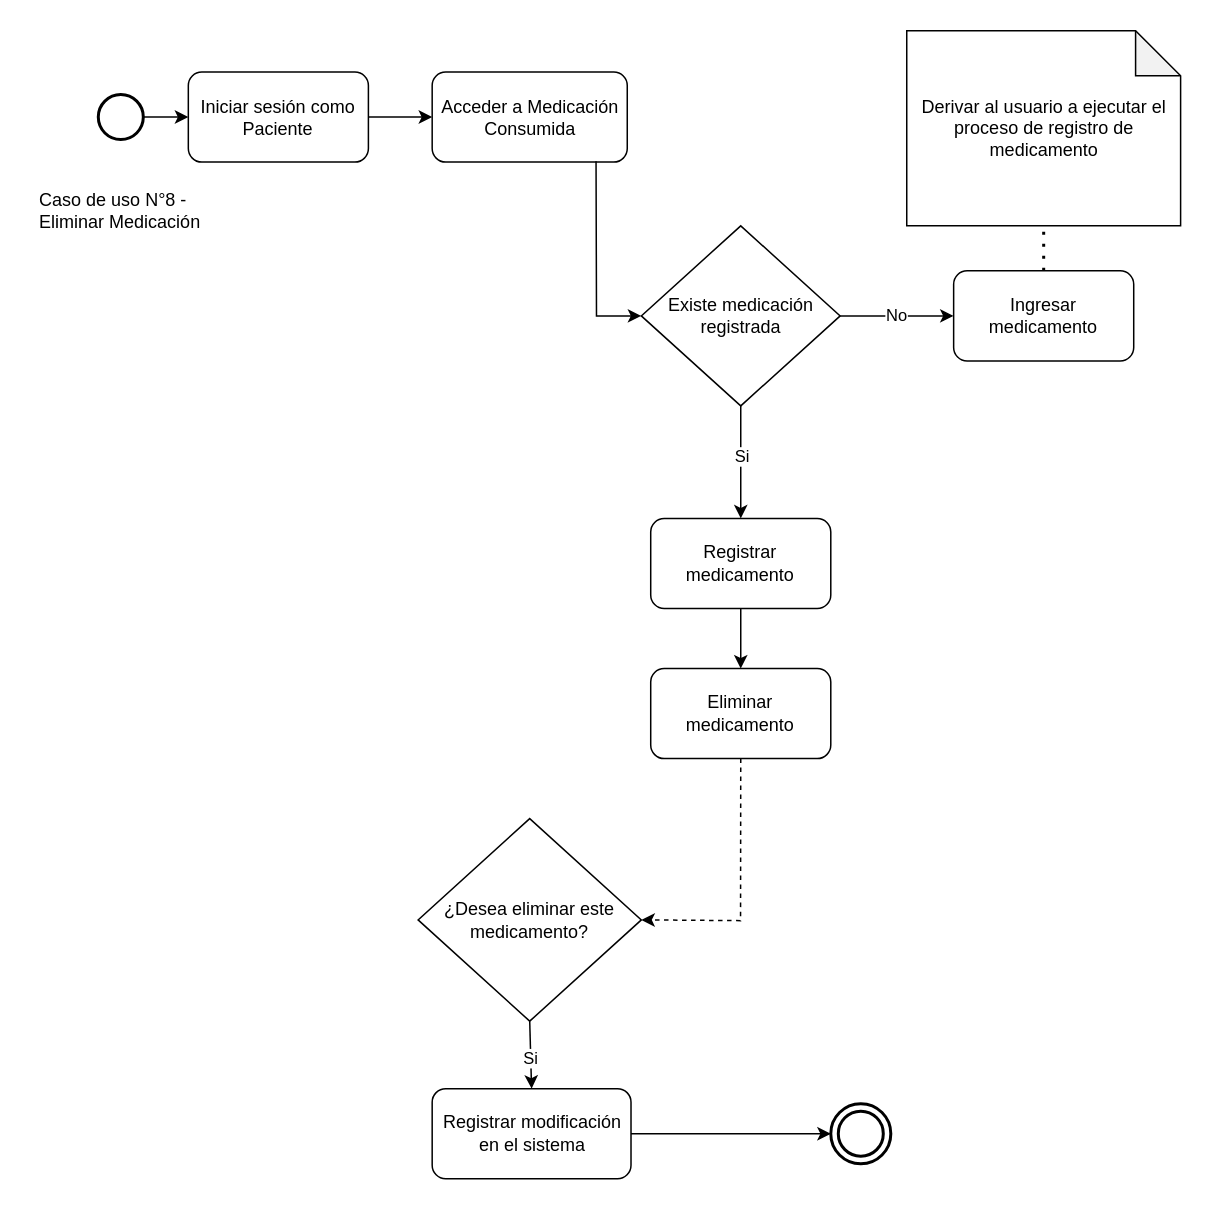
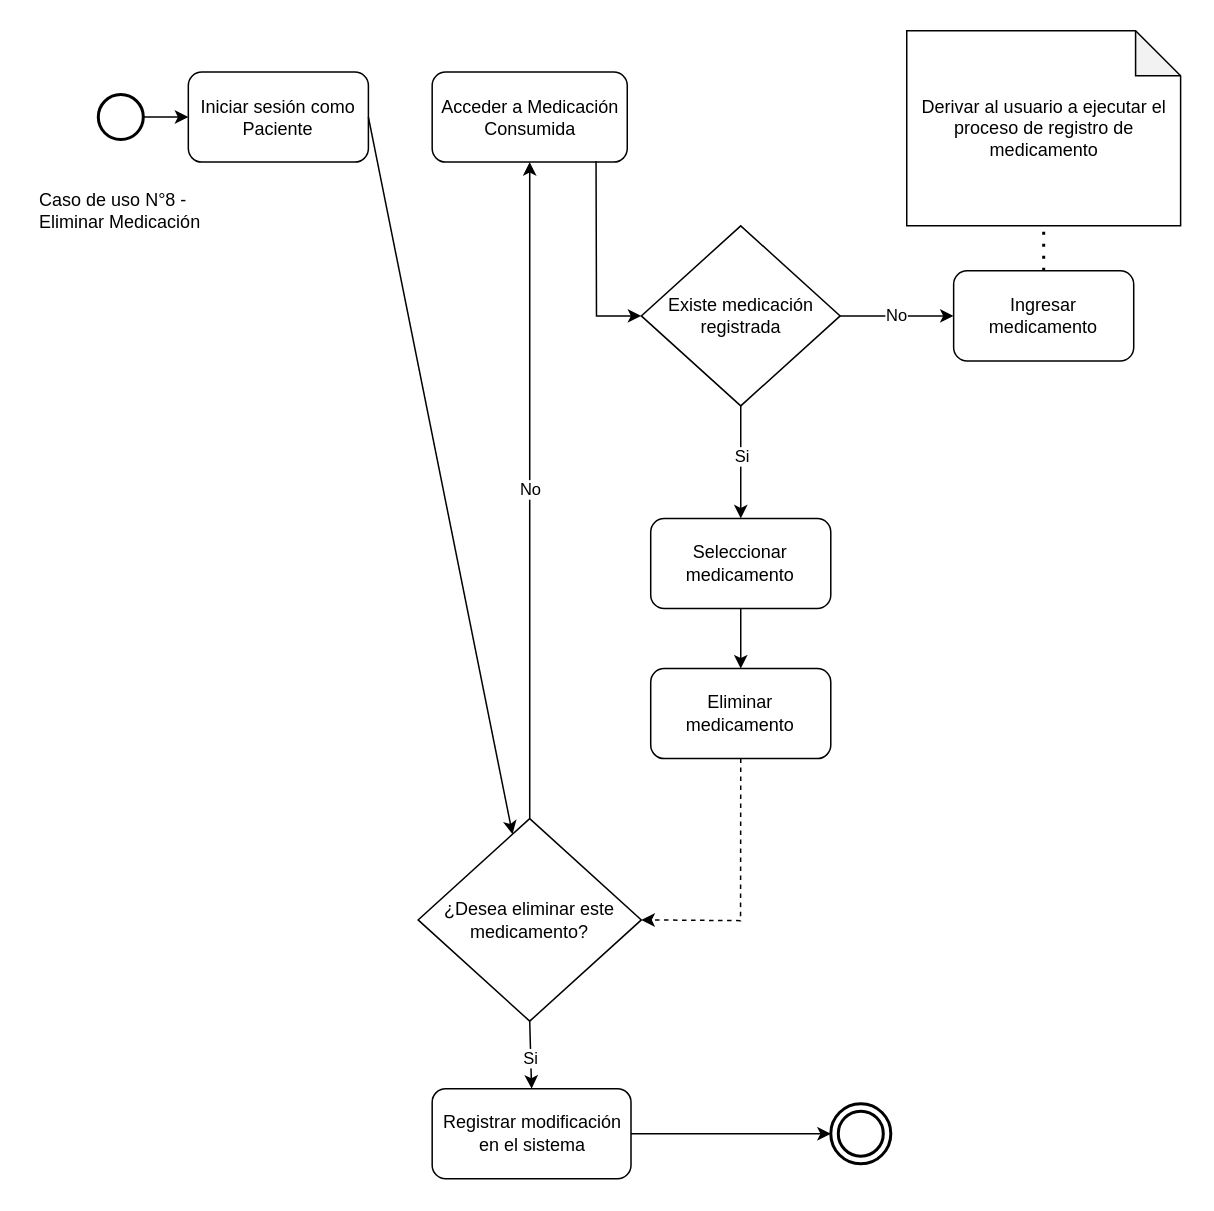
(395, 117) -> (439, 470)
none -> (530, 495)
(740, 563) -> (740, 563)
